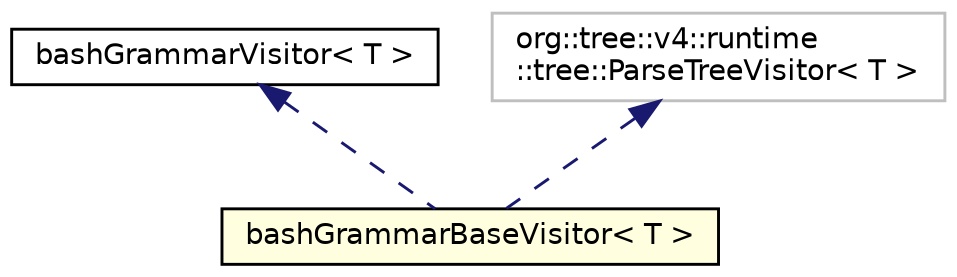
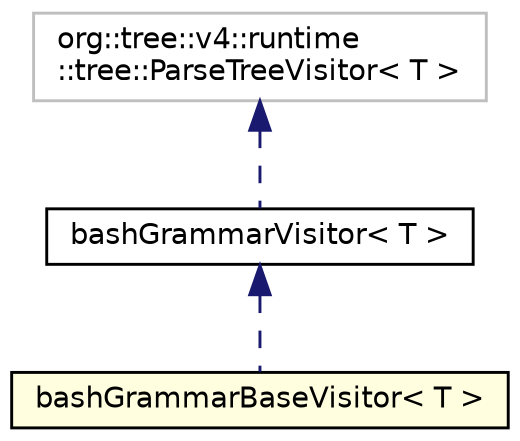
(571, 163) -> (260, 169)
